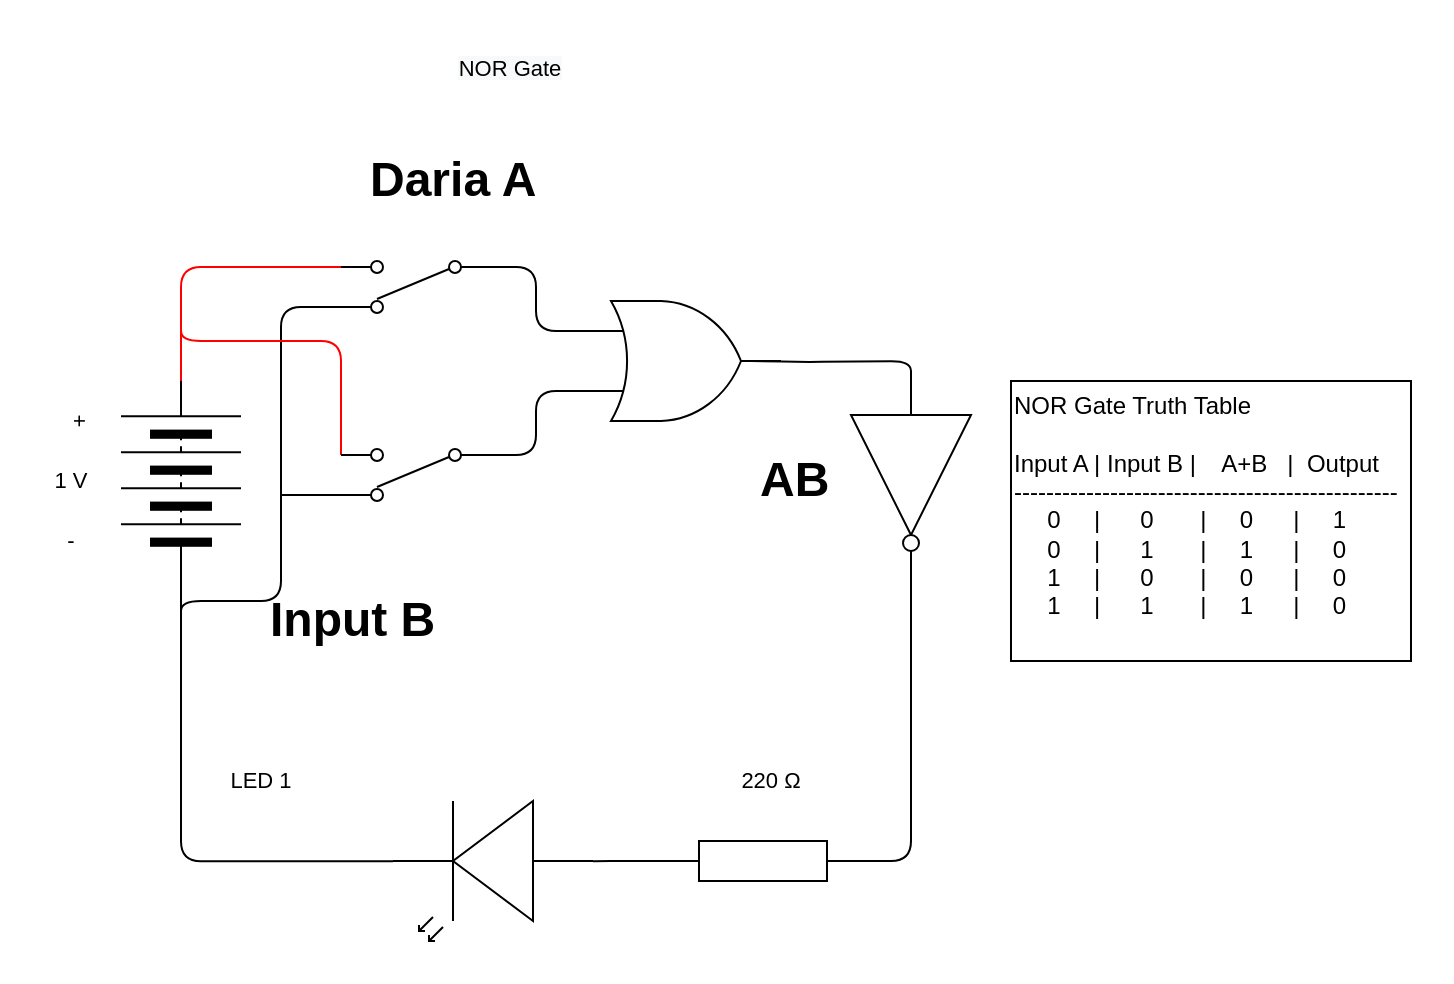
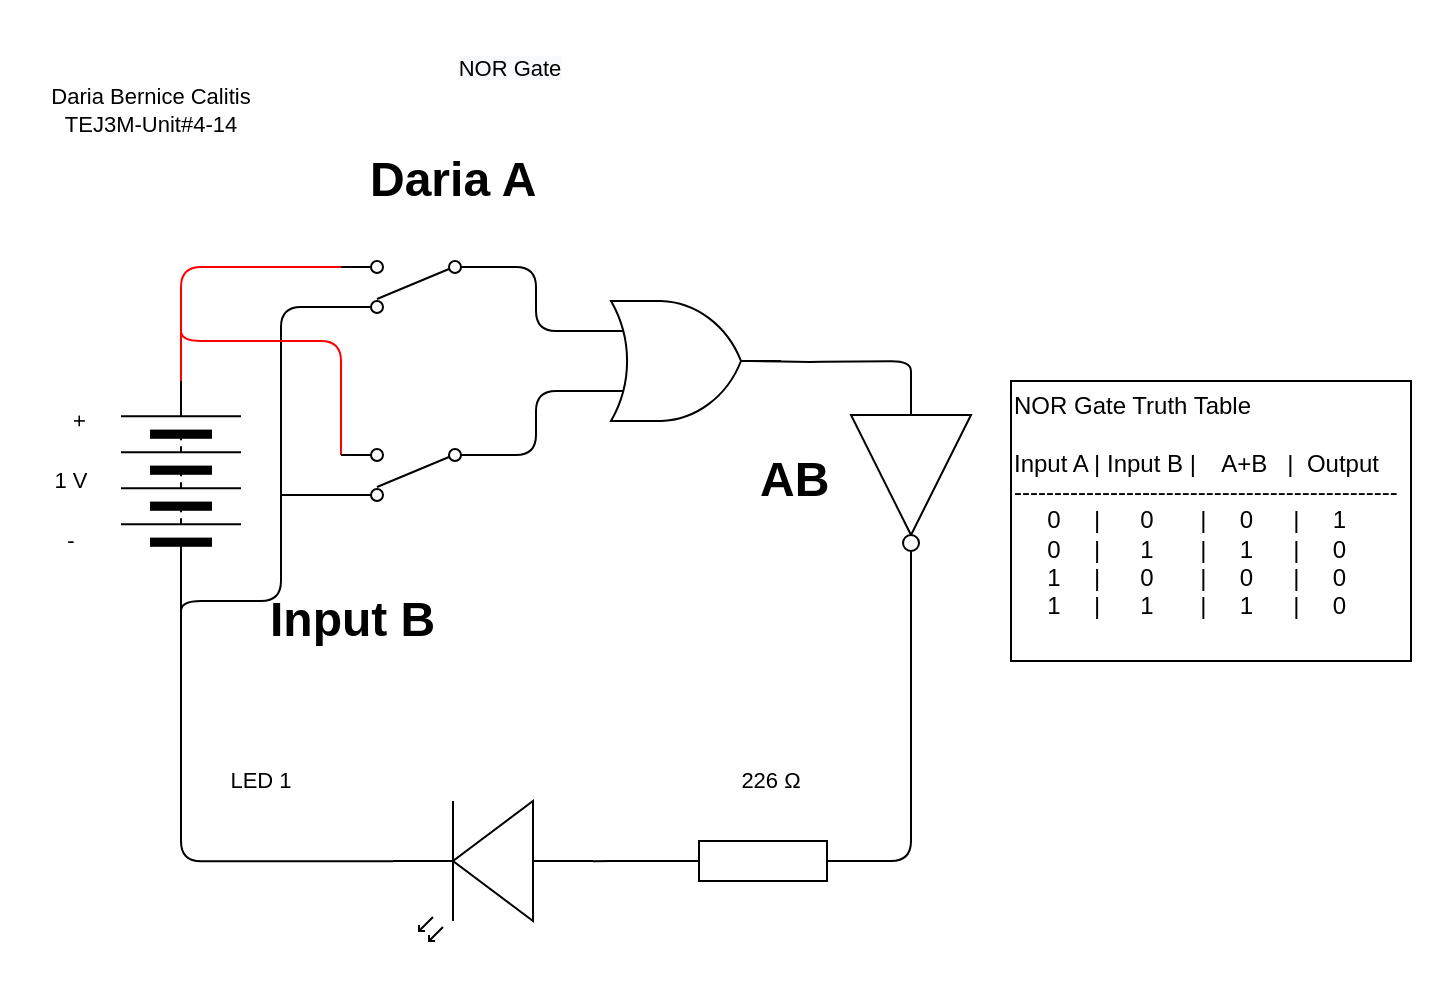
none -> (151, 111)
(772, 781) -> (772, 781)
